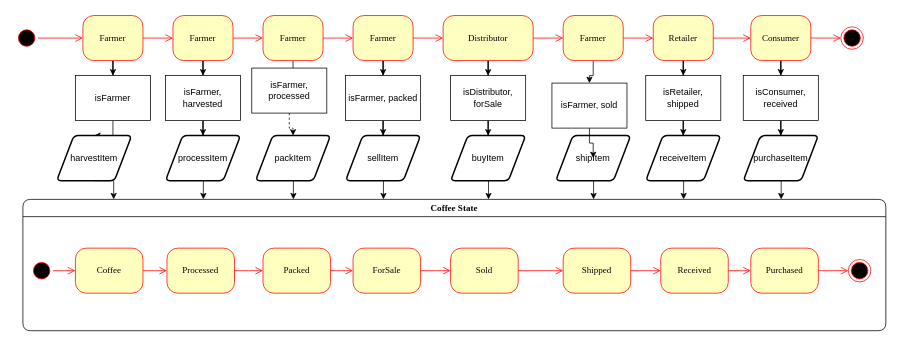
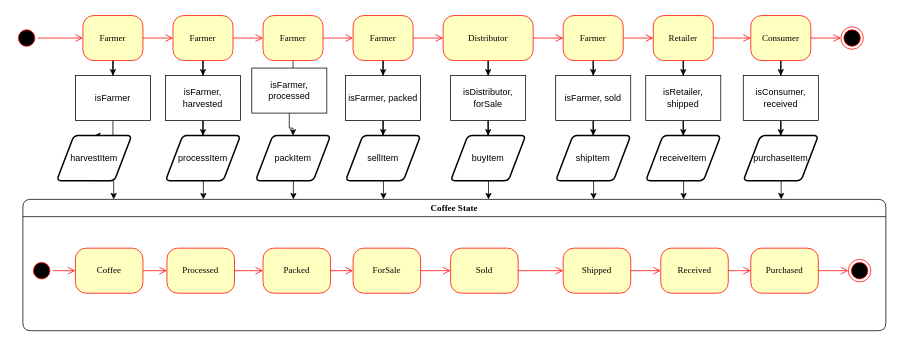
(589, 105) -> (593, 98)
(289, 122) -> (289, 122)
